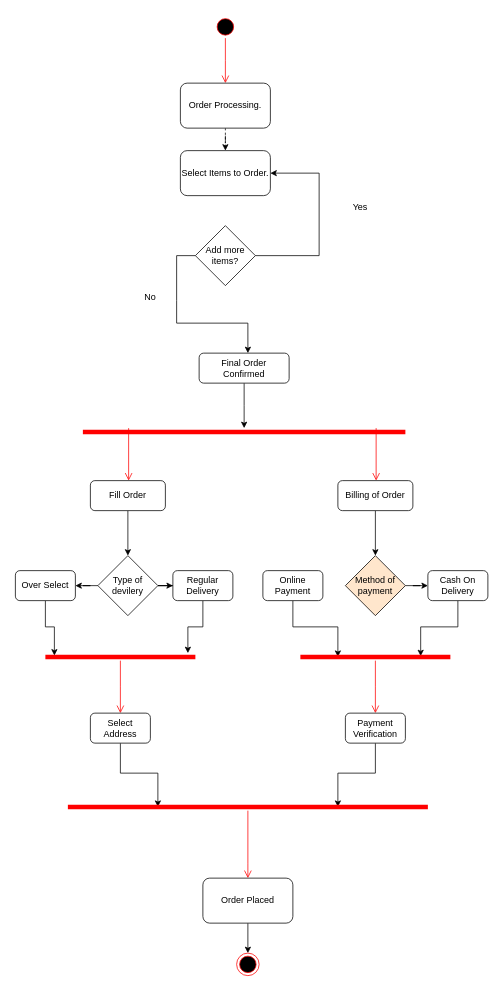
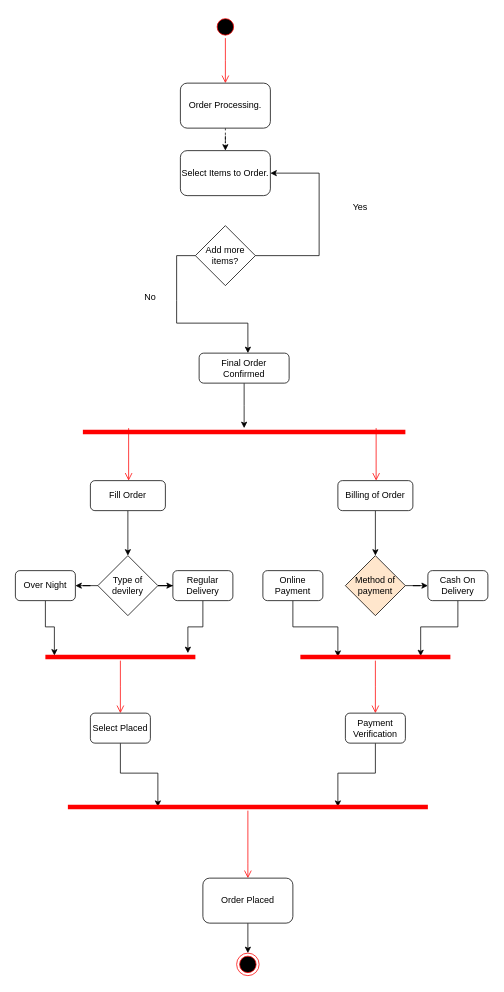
(45, 585) -> (45, 585)
(120, 728) -> (120, 728)
